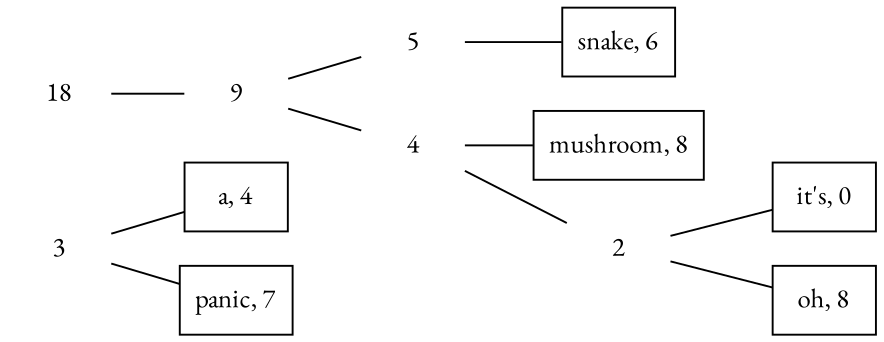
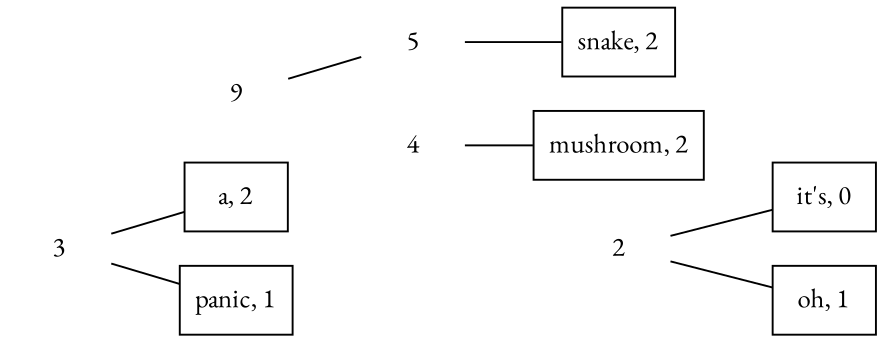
(619, 42) -> (619, 42)
(59, 94) -> none
(325, 120) -> none
(619, 145) -> (619, 145)
(236, 197) -> (236, 197)
(516, 197) -> none
(236, 300) -> (236, 300)
(824, 300) -> (824, 300)
